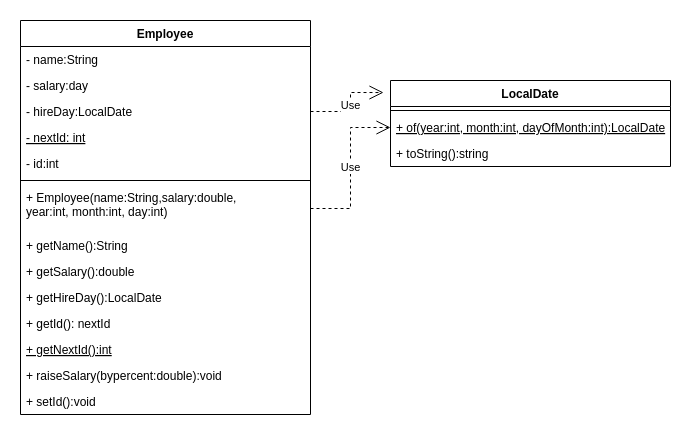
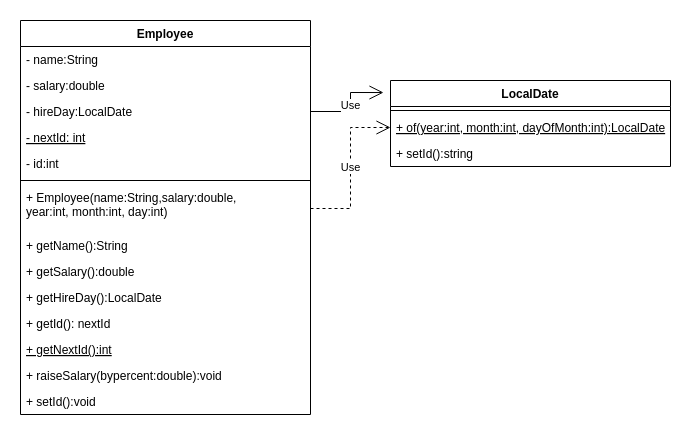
(62, 86) -> (70, 86)
(362, 93) -> (362, 93)
(454, 154) -> (445, 154)
